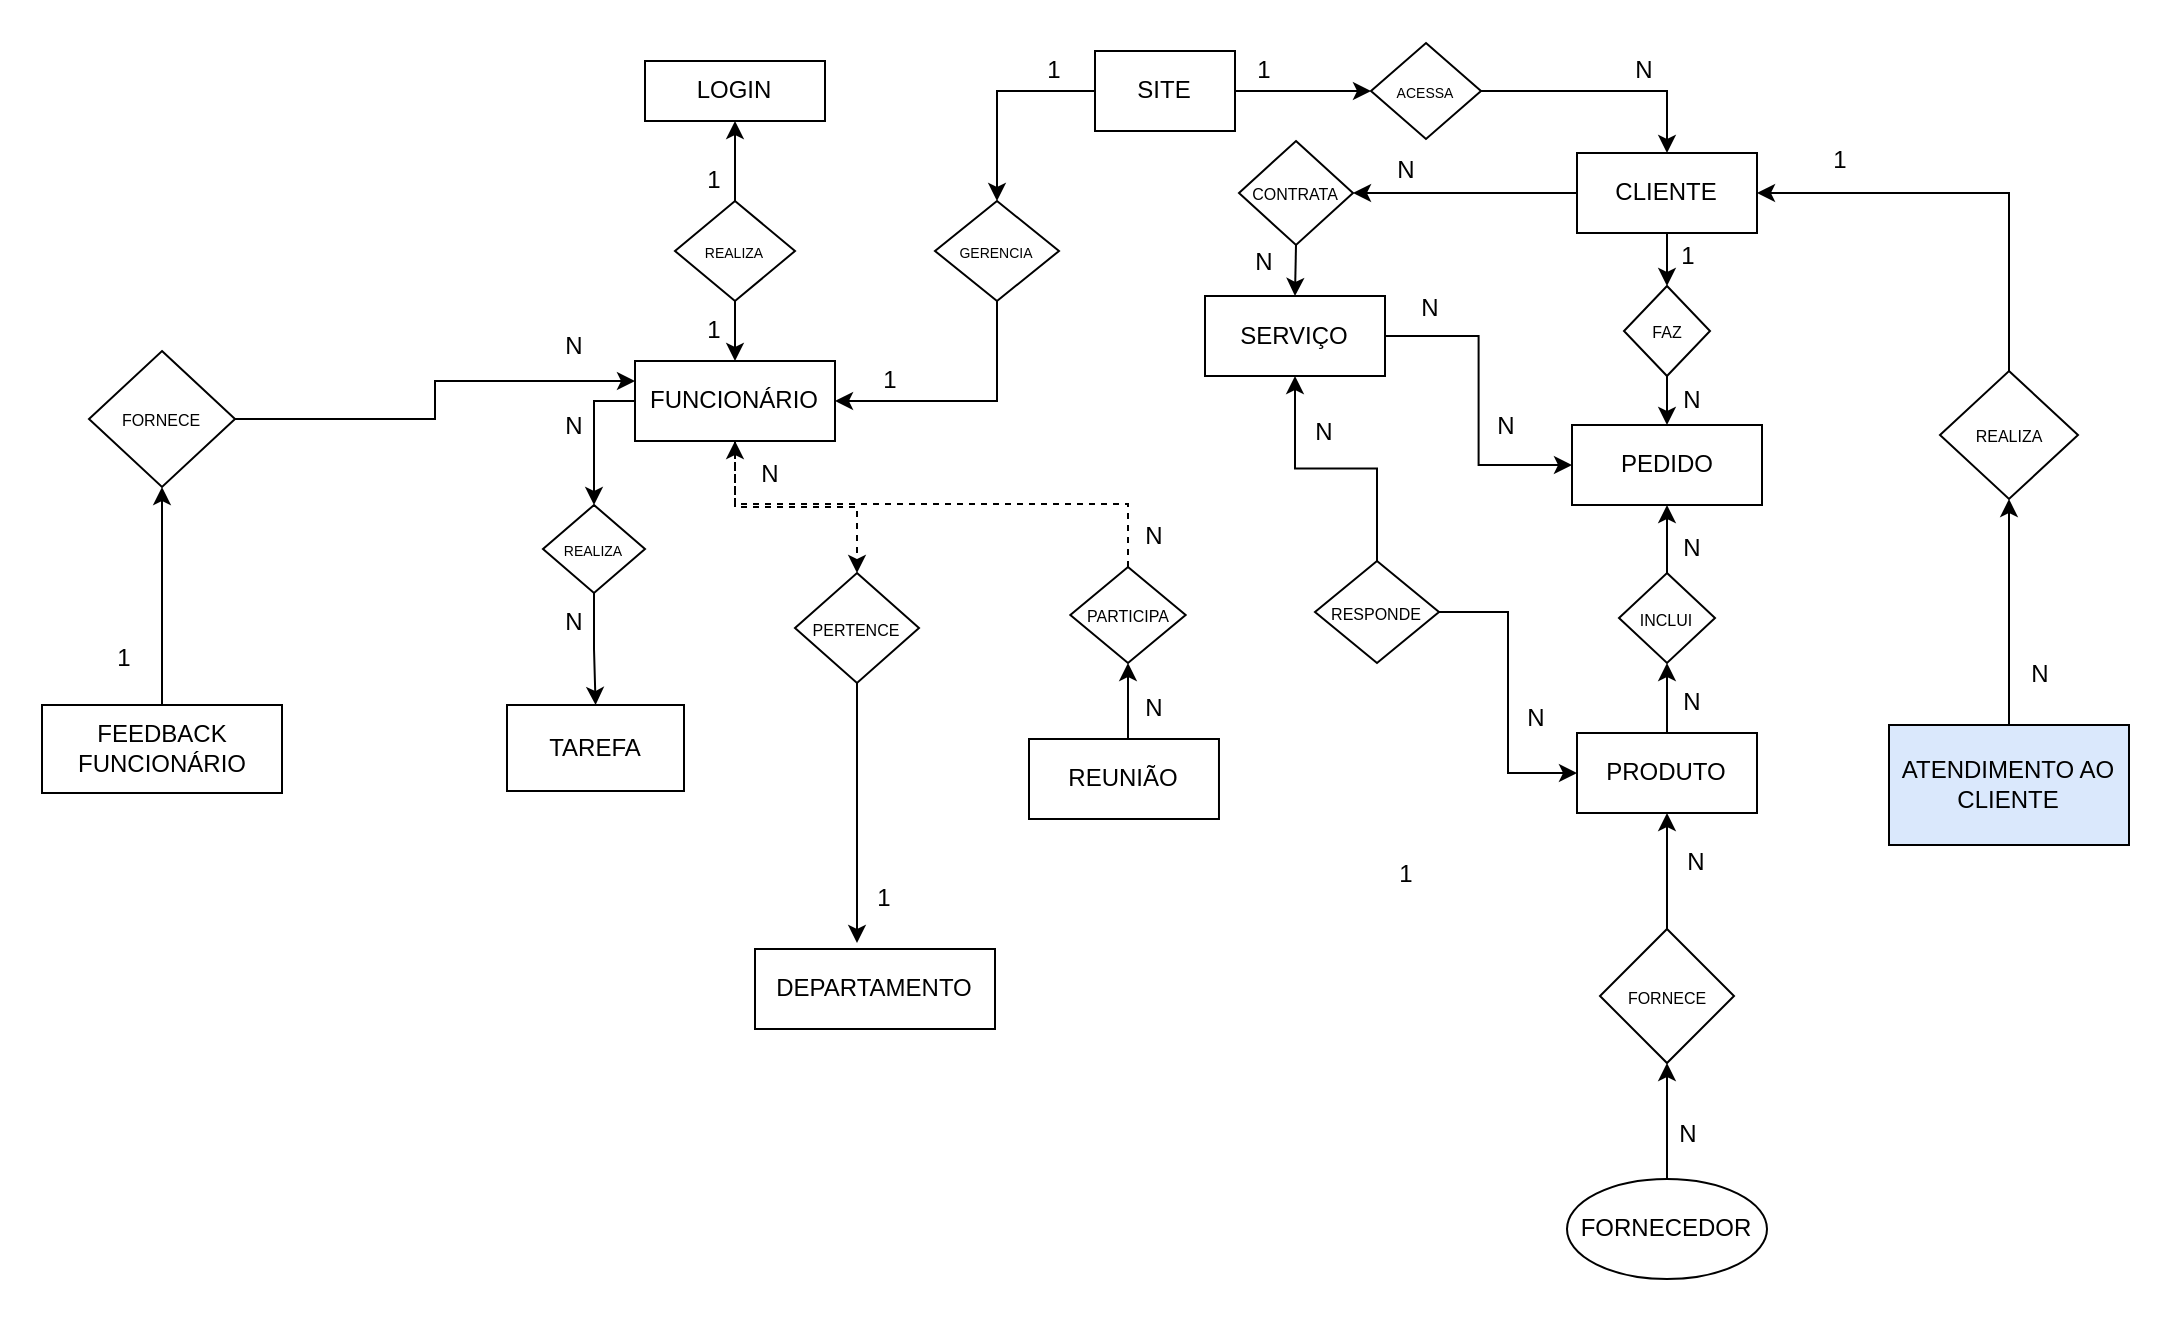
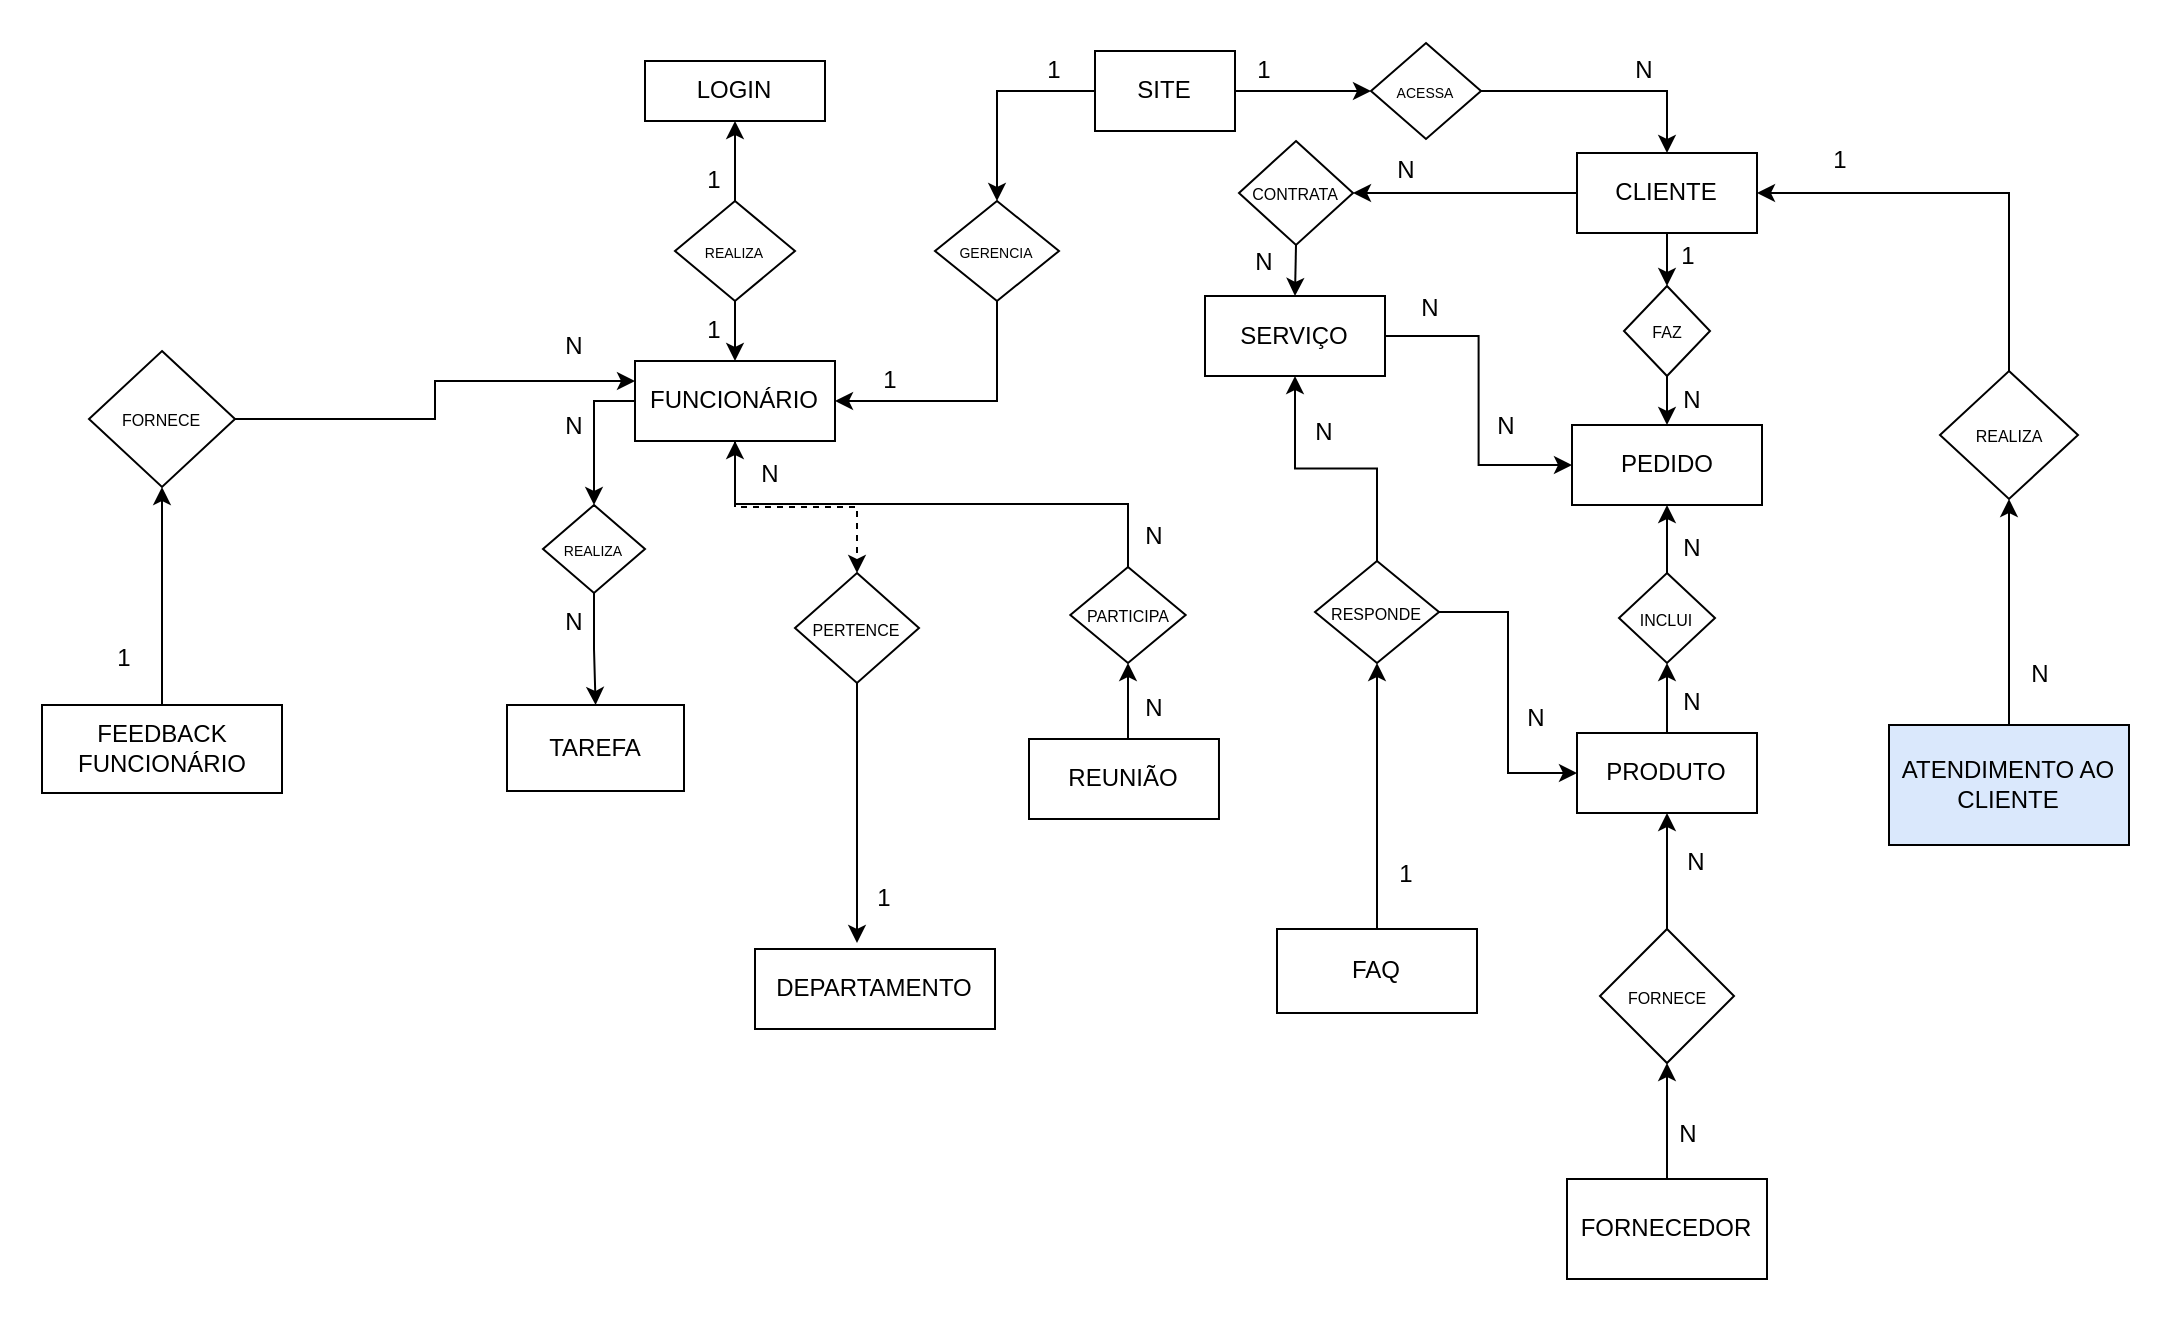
(963, 504) -> (963, 504)
none -> (1377, 803)
none -> (1377, 971)
(1667, 1229) -> (1667, 1229)
